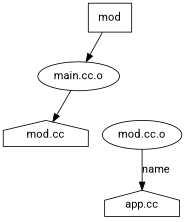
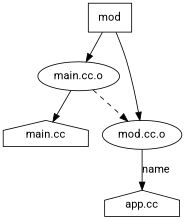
none -> (130, 72)
none -> (107, 103)
(46, 135) -> (46, 135)
